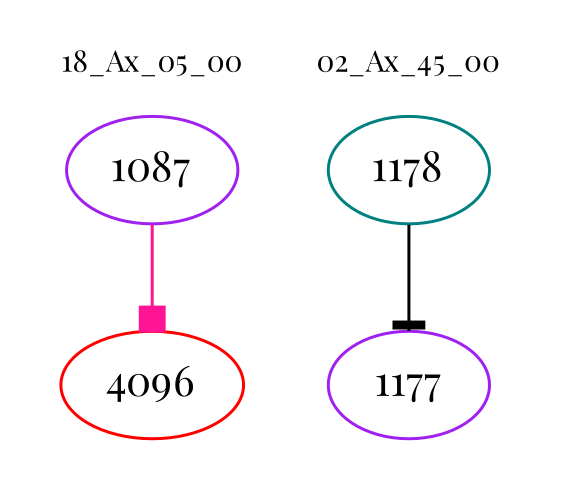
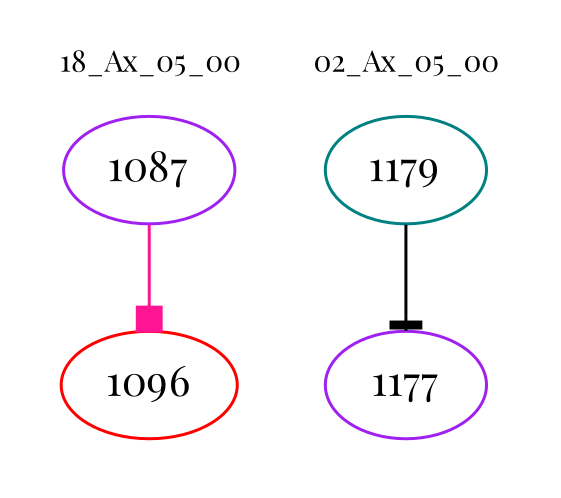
(409, 64) -> (407, 64)
(409, 170) -> (406, 170)
(152, 385) -> (149, 385)
